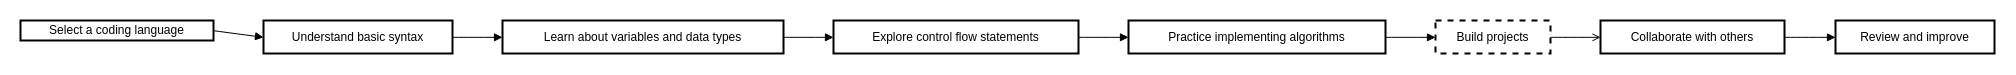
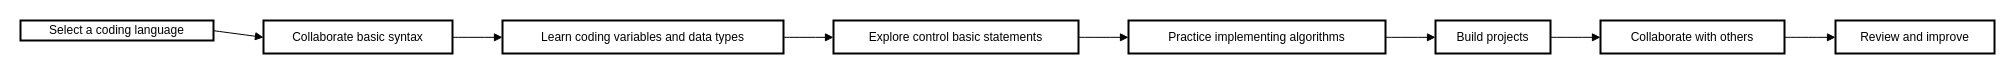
(1493, 37) -> (1493, 37)
(1594, 37) -> (1591, 37)
(358, 38) -> (358, 38)
(643, 38) -> (643, 38)
(956, 38) -> (956, 38)
